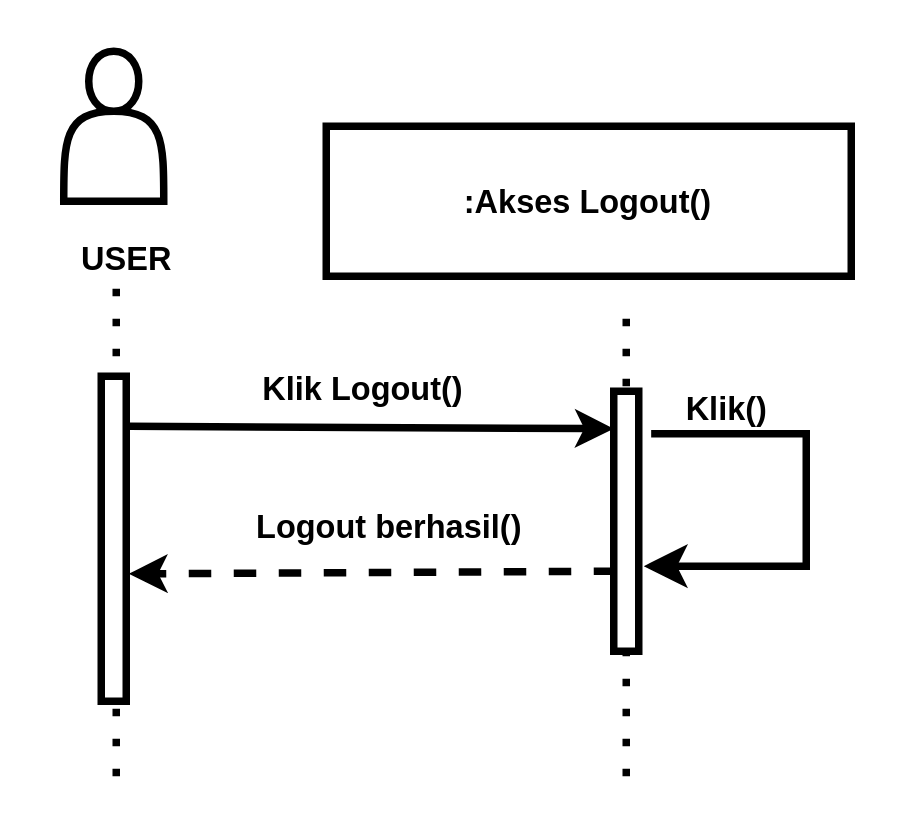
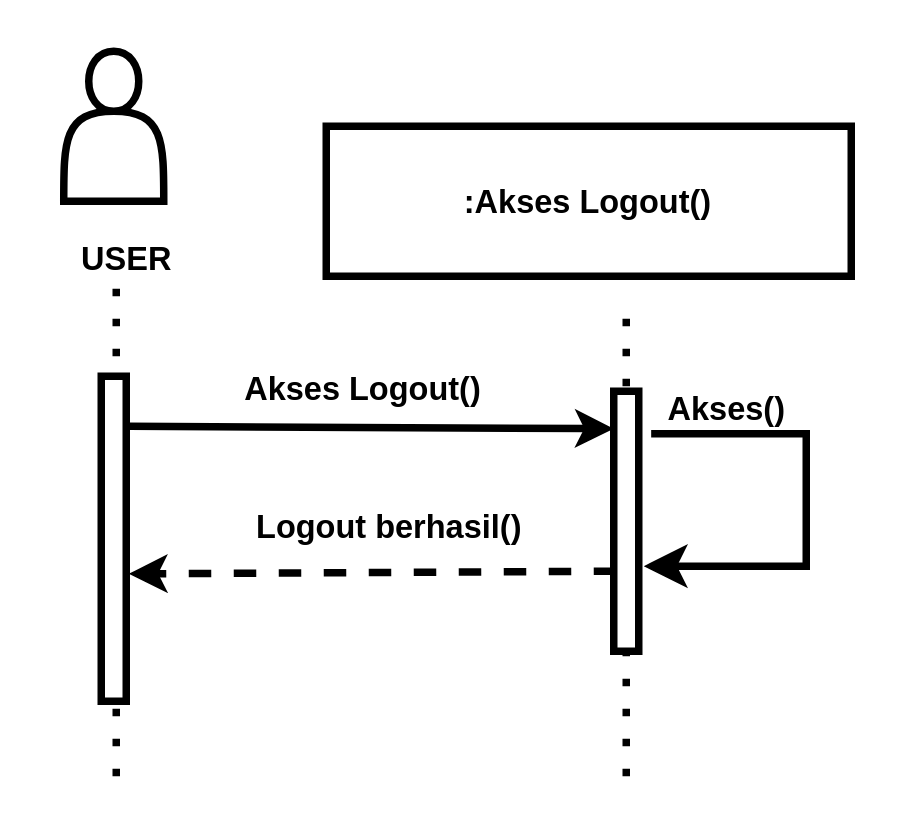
(364, 389) -> (364, 389)
(728, 409) -> (728, 409)
